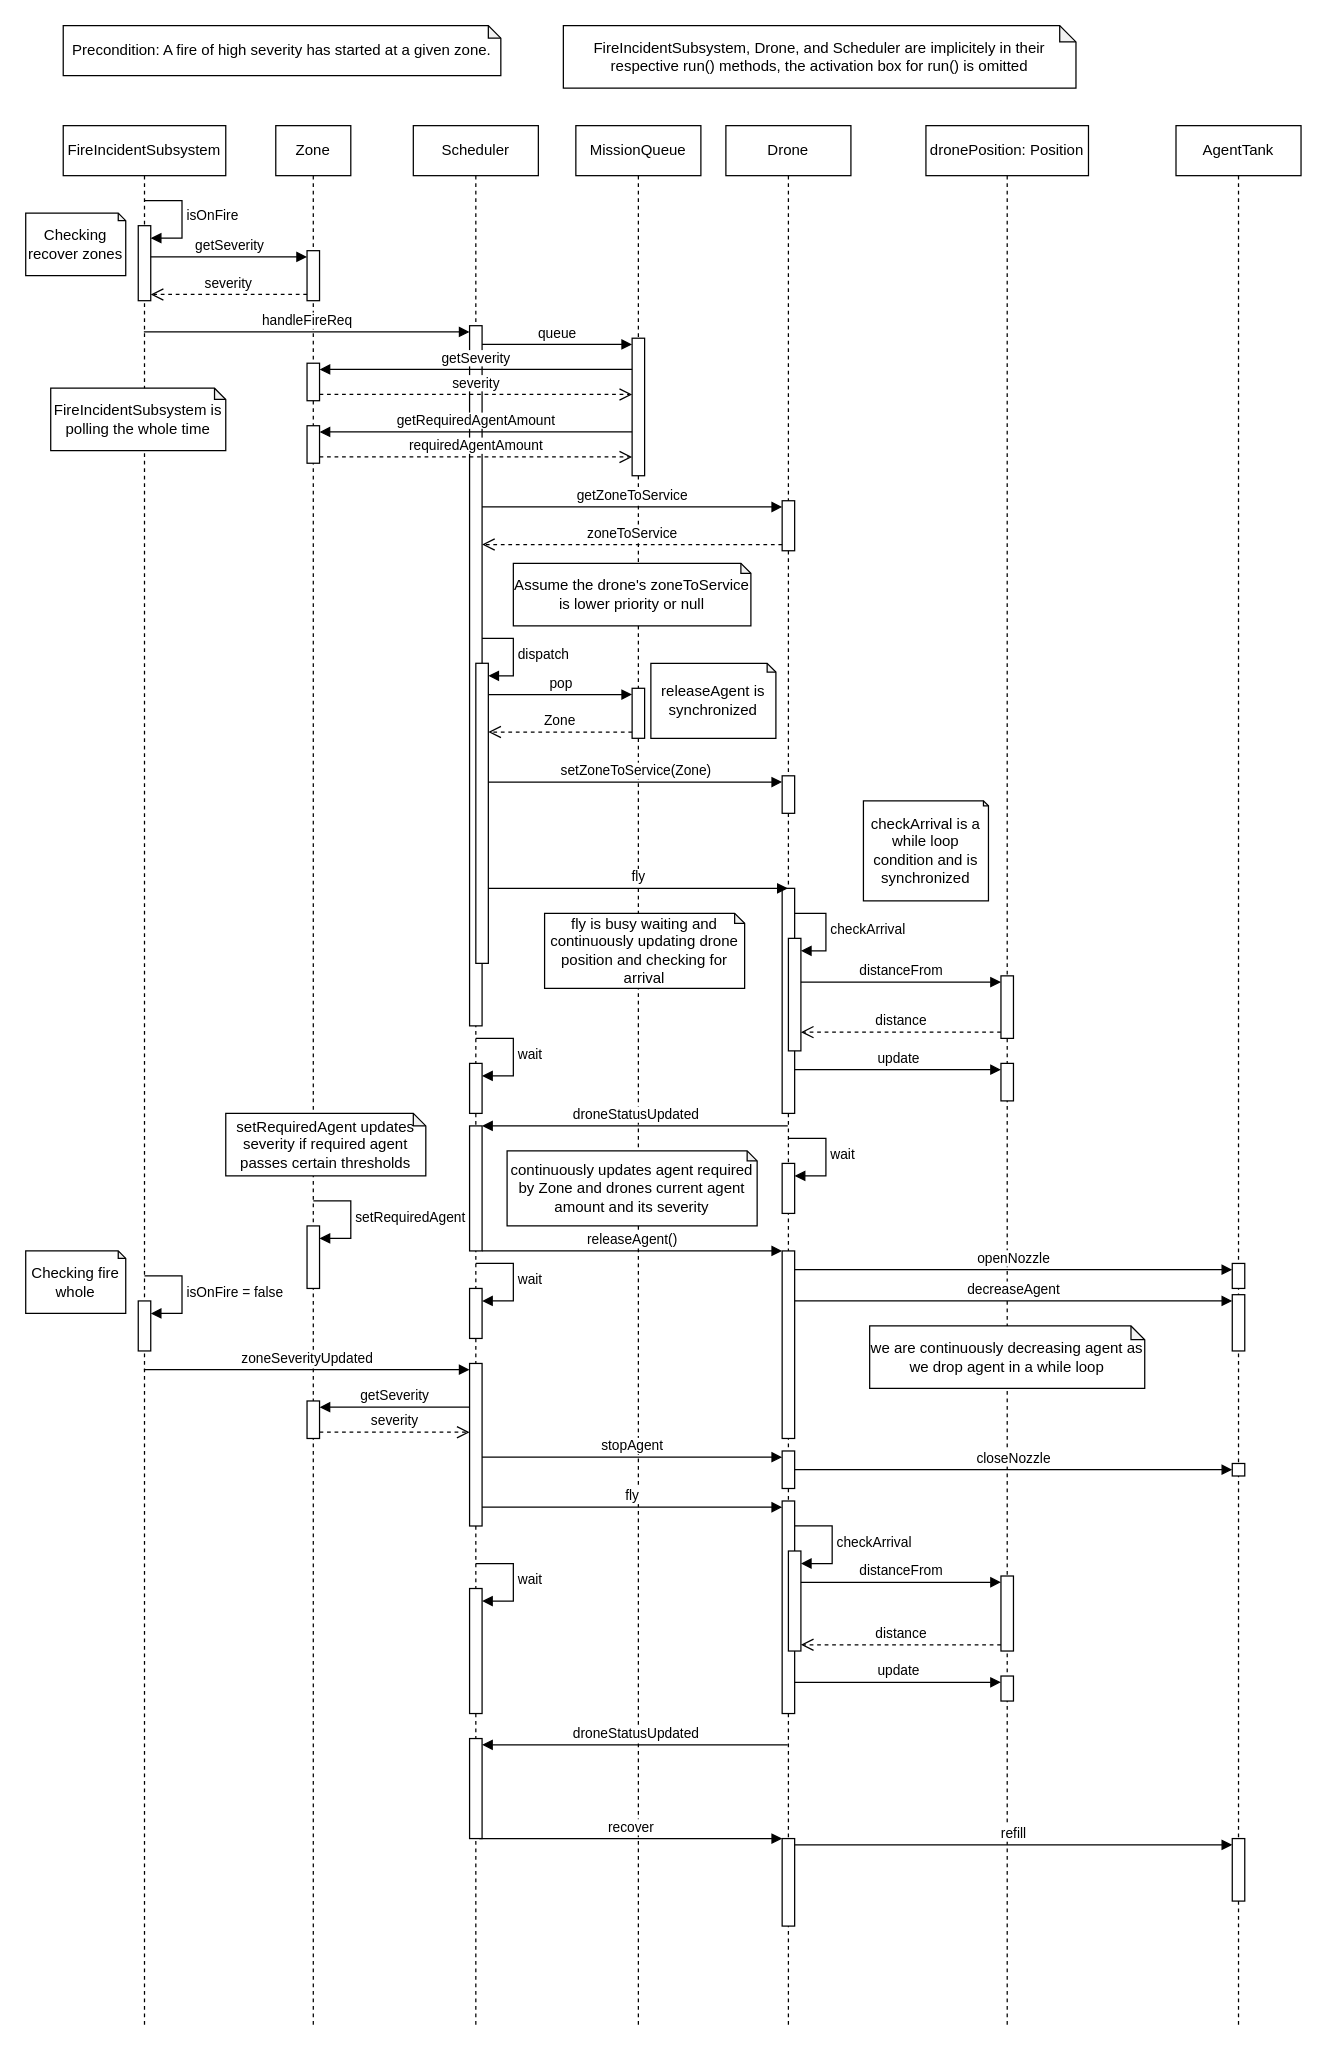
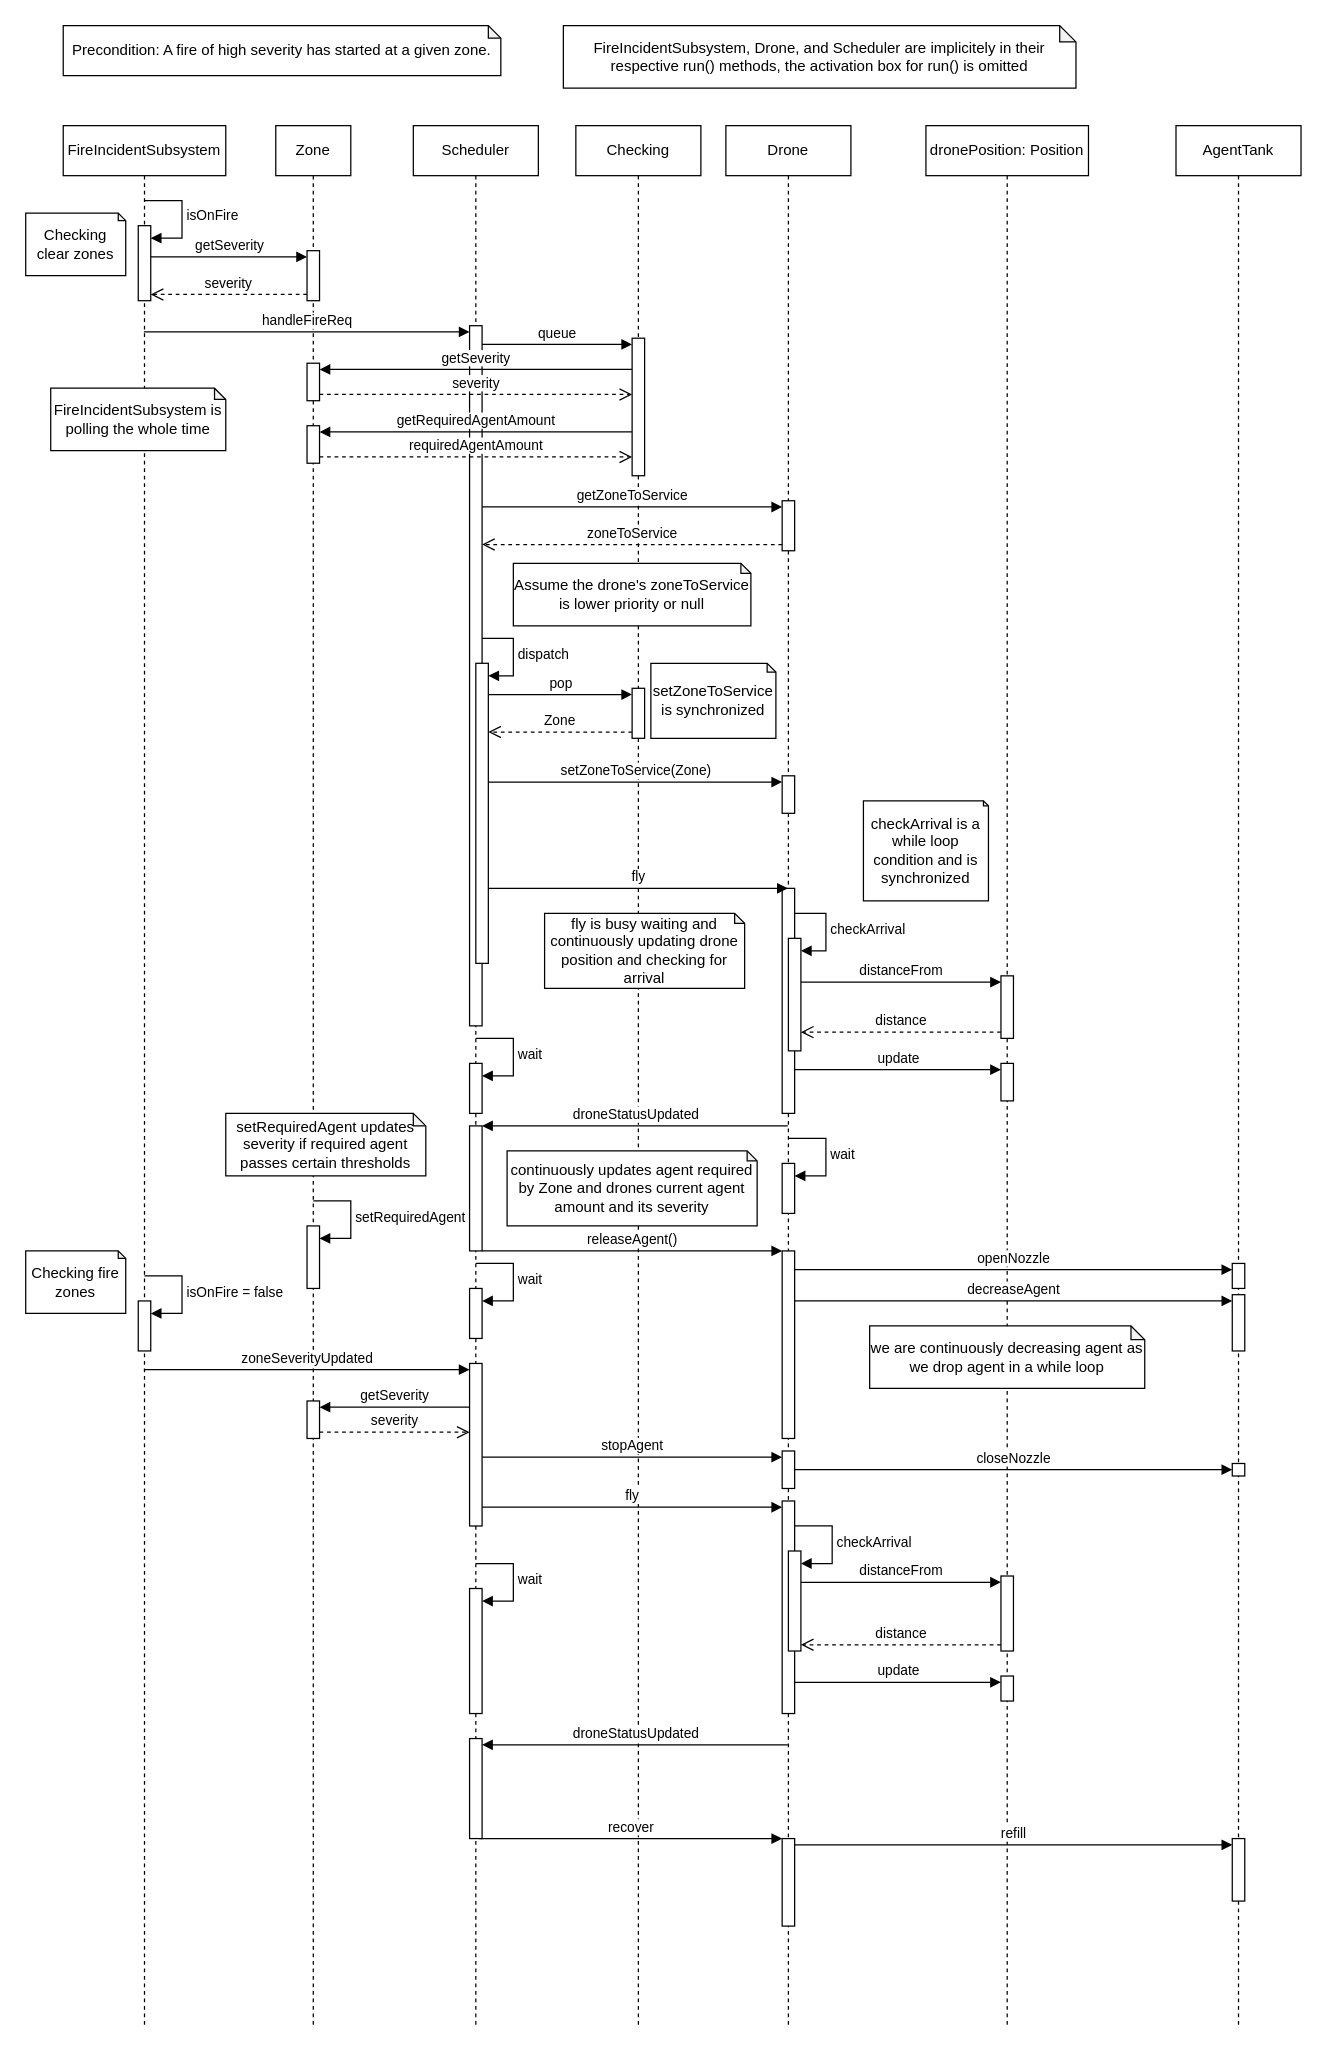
(638, 151) -> (638, 151)
(76, 244) -> (76, 244)
(713, 701) -> (713, 701)
(76, 1282) -> (76, 1282)
